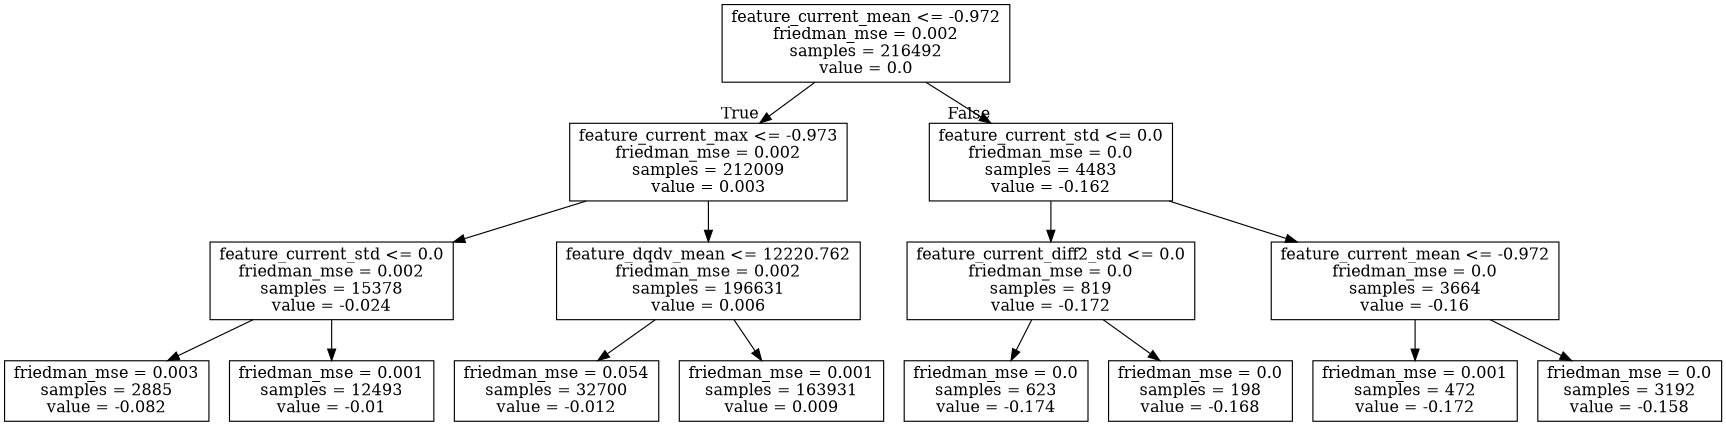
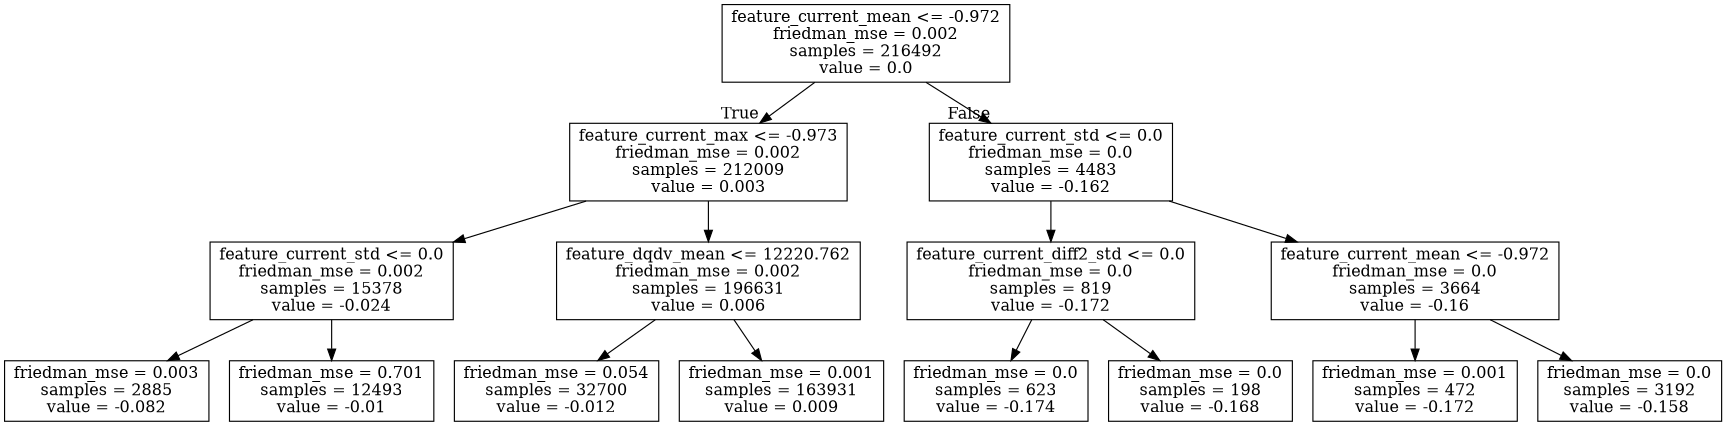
(332, 391) -> (332, 391)
